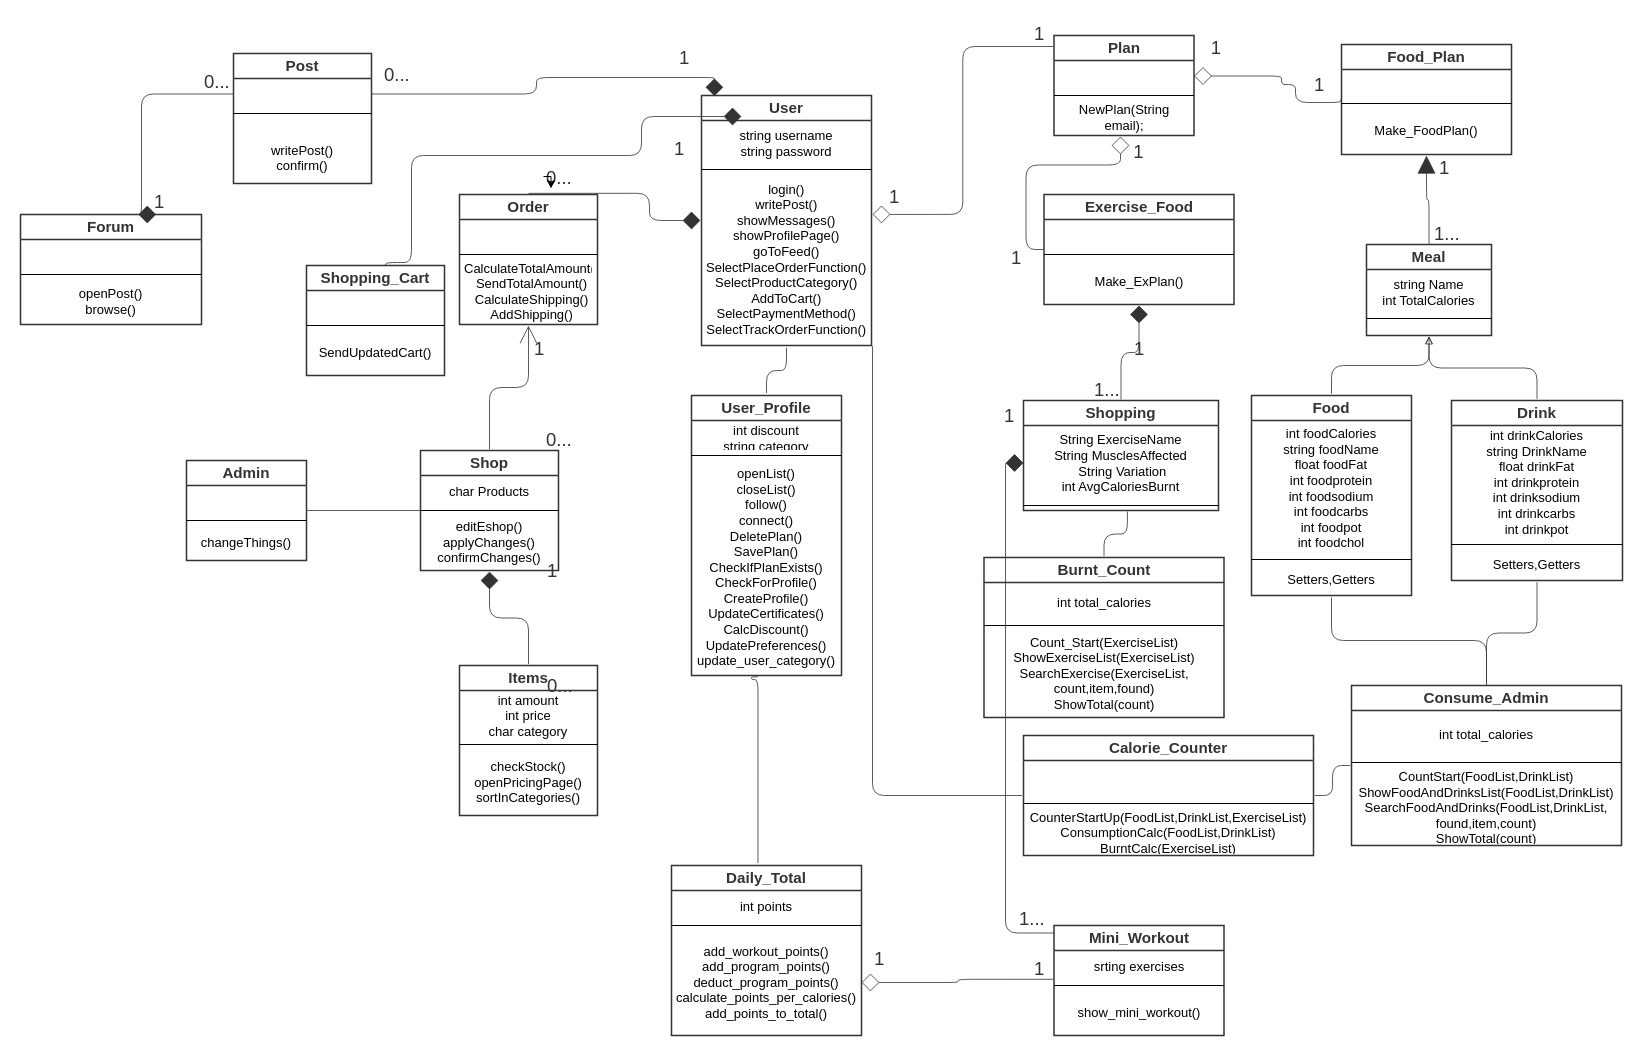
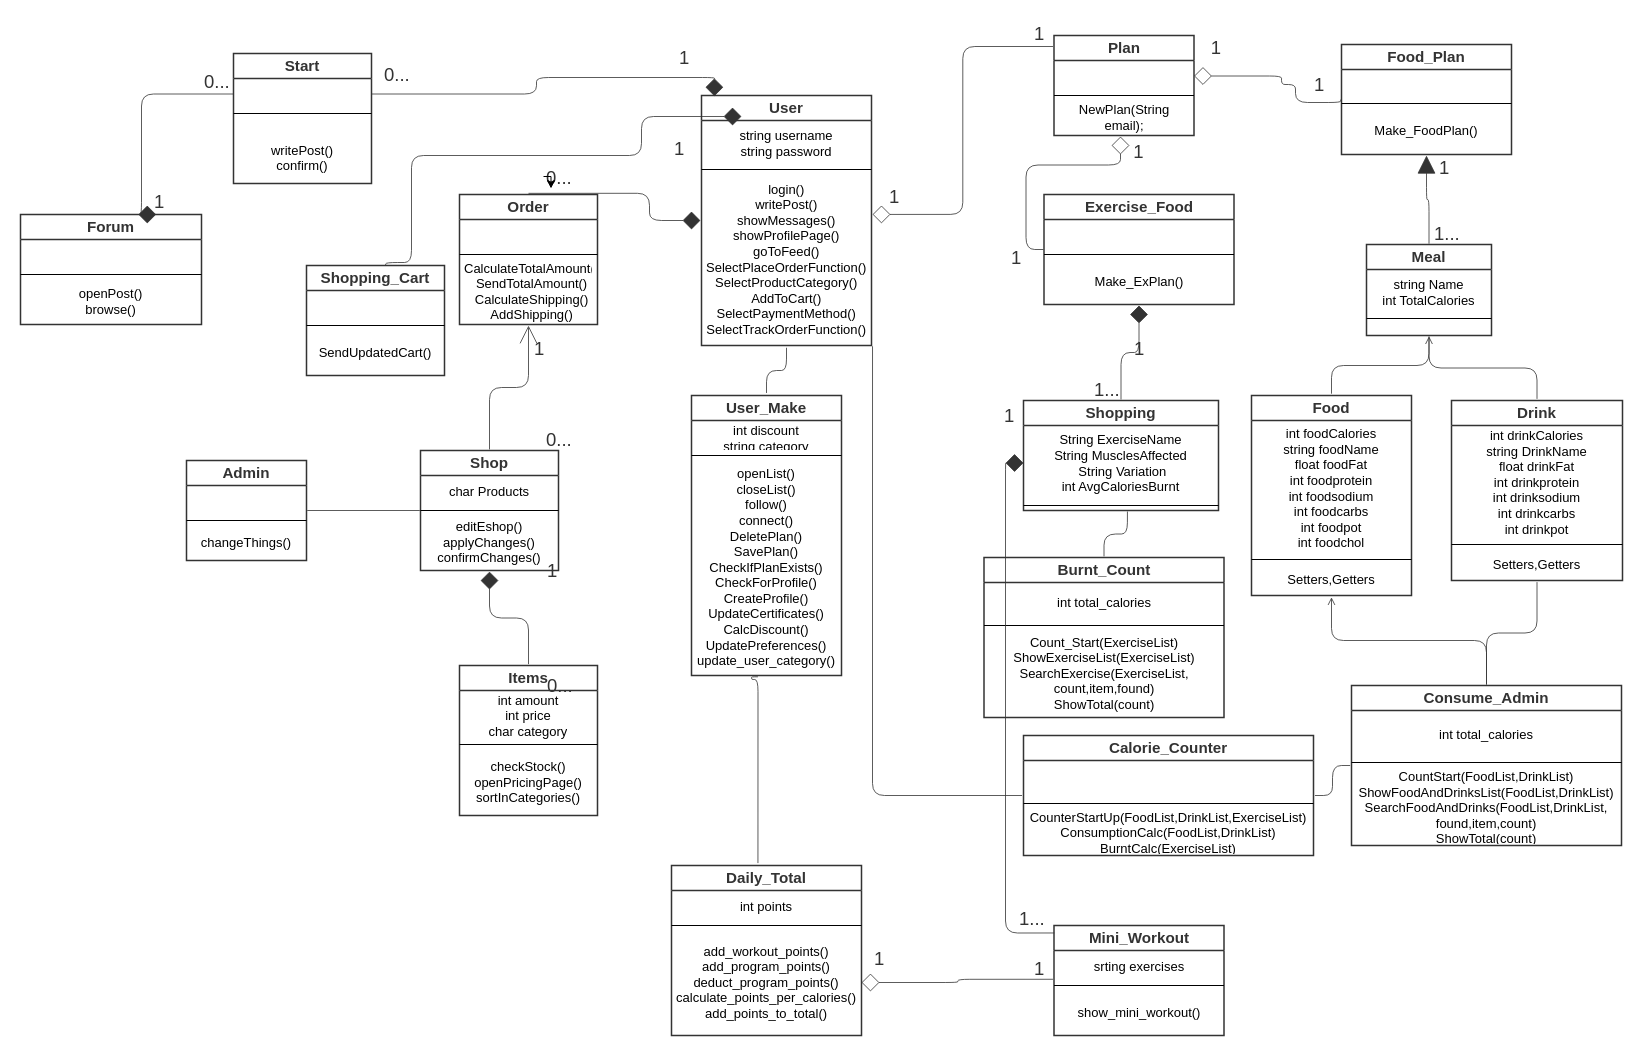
(303, 67) -> (303, 67)
(1425, 364) -> (1429, 337)
(767, 409) -> (767, 409)
(1332, 602) -> (1332, 603)
